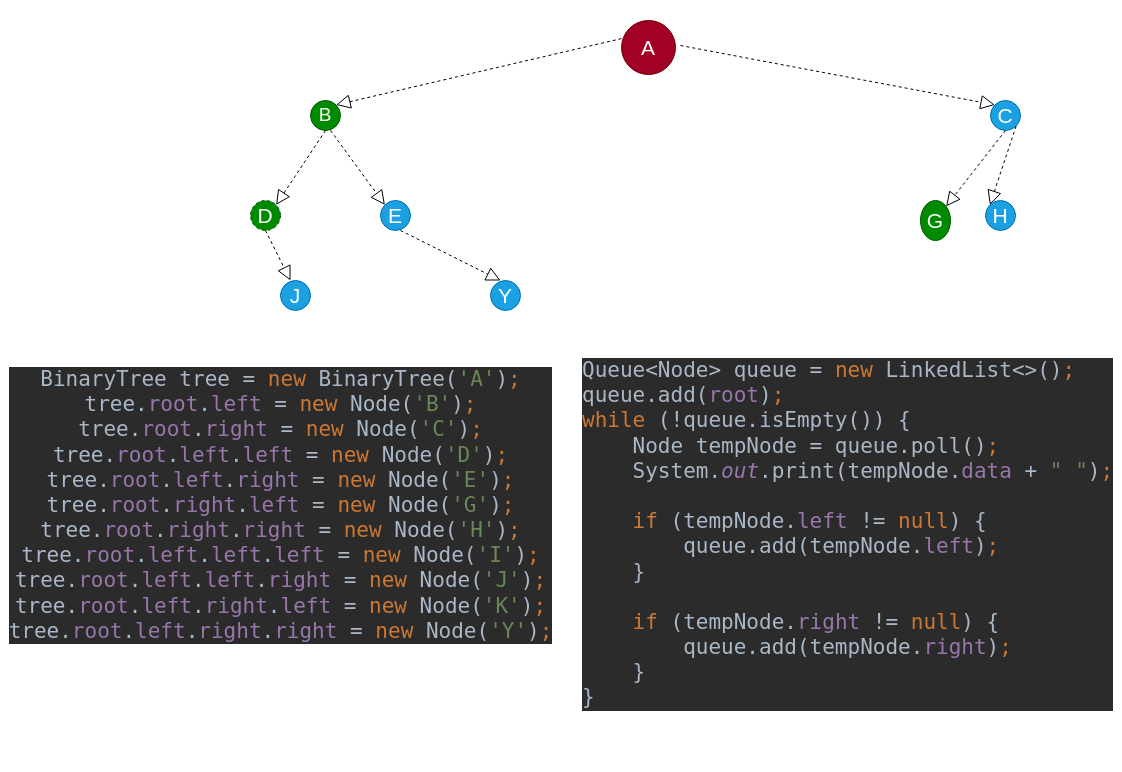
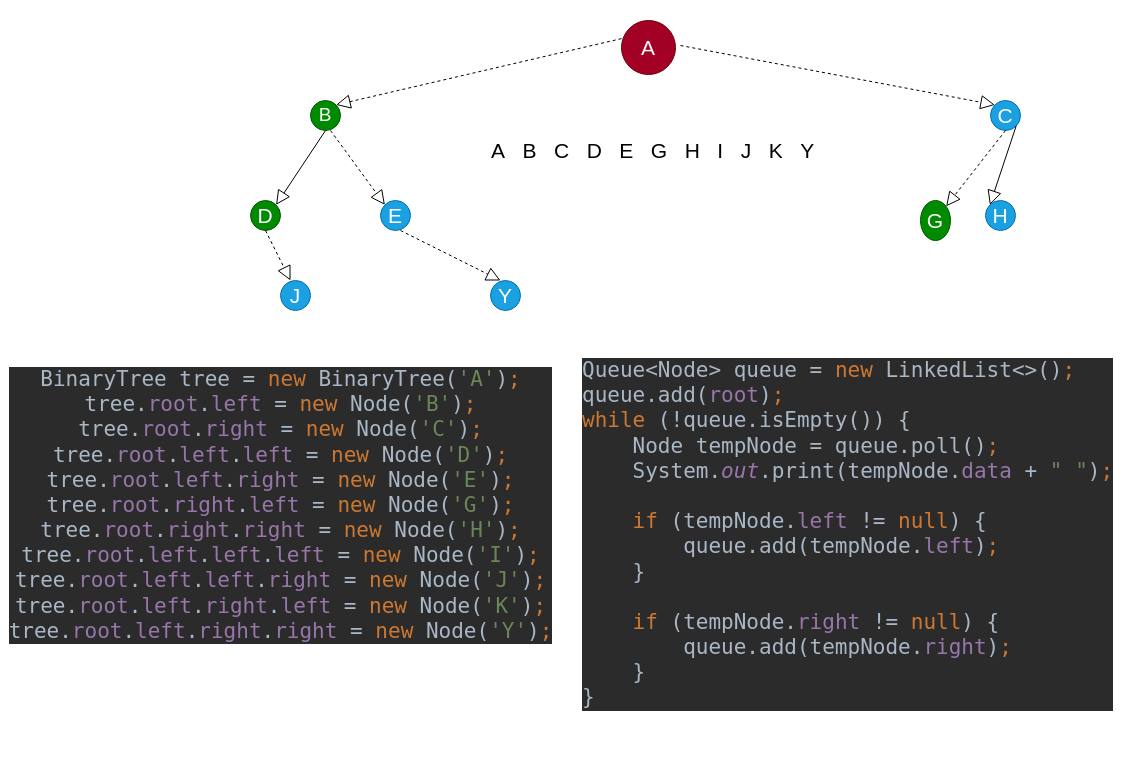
none -> (656, 151)
(1006, 158) -> (1006, 158)
(305, 161) -> (305, 161)
(266, 216) -> (266, 216)
